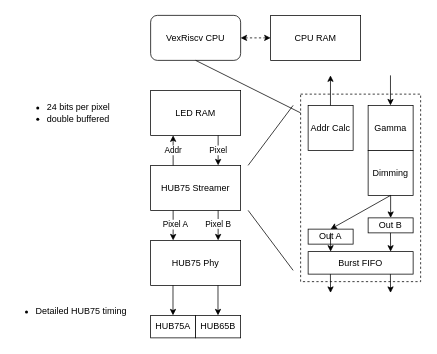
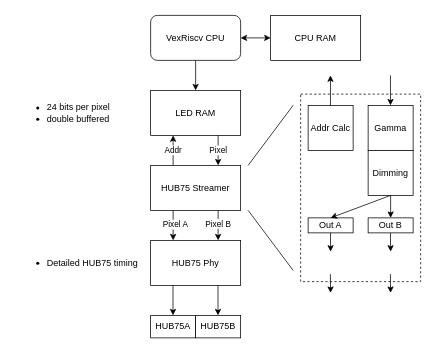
(254, 38) -> (254, 38)
(248, 87) -> (195, 72)
(330, 237) -> (330, 225)
(360, 263) -> none
(72, 312) -> (83, 263)
(218, 327) -> (218, 327)
